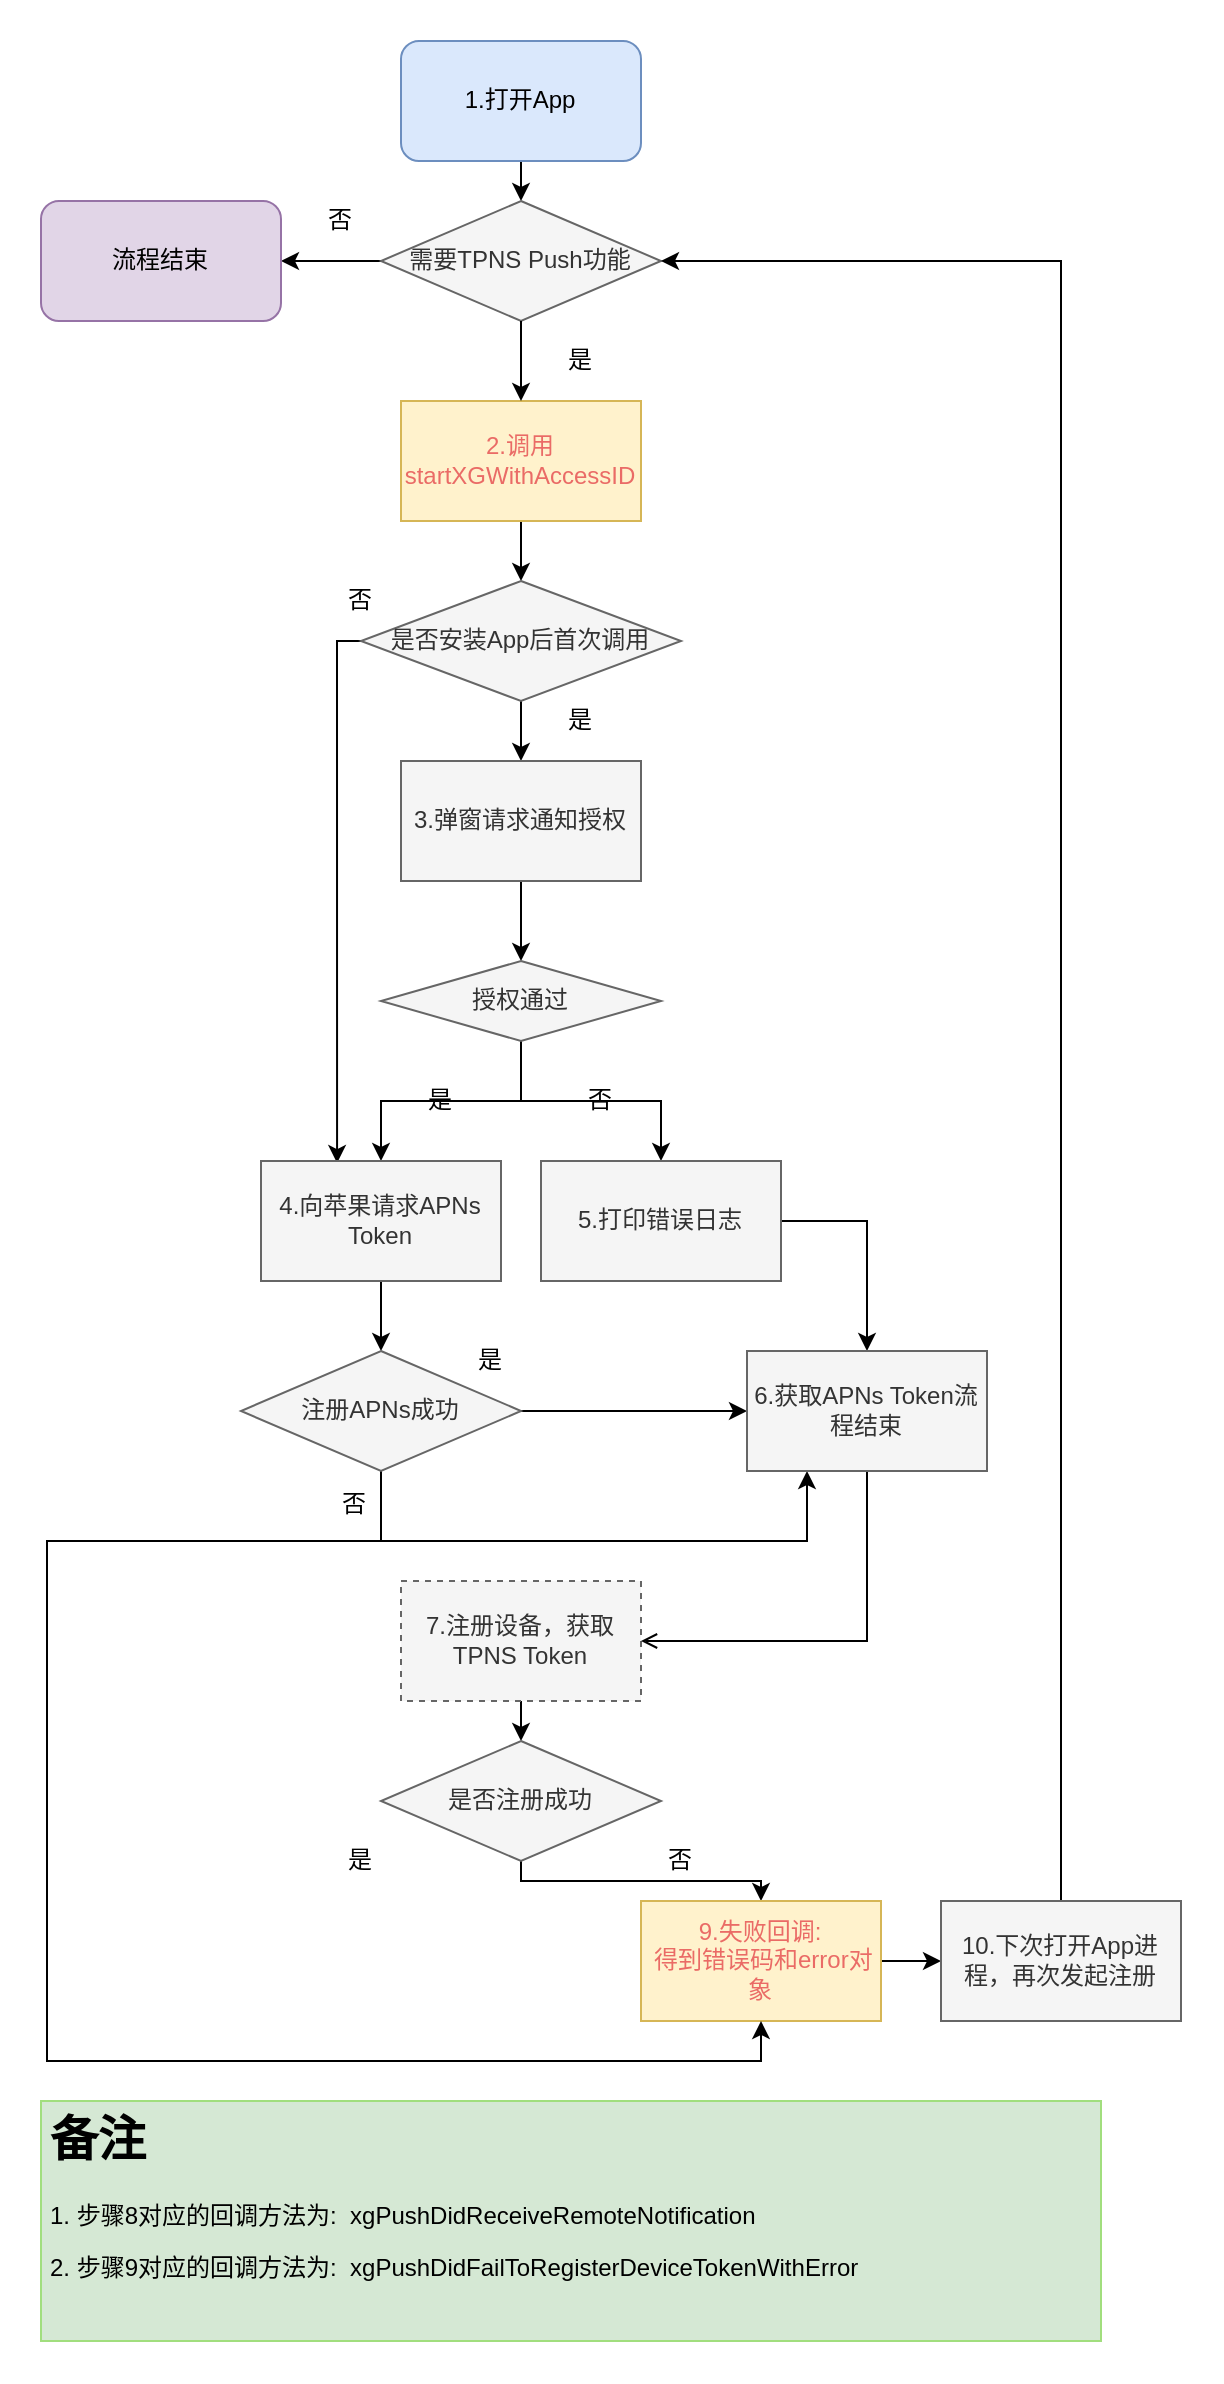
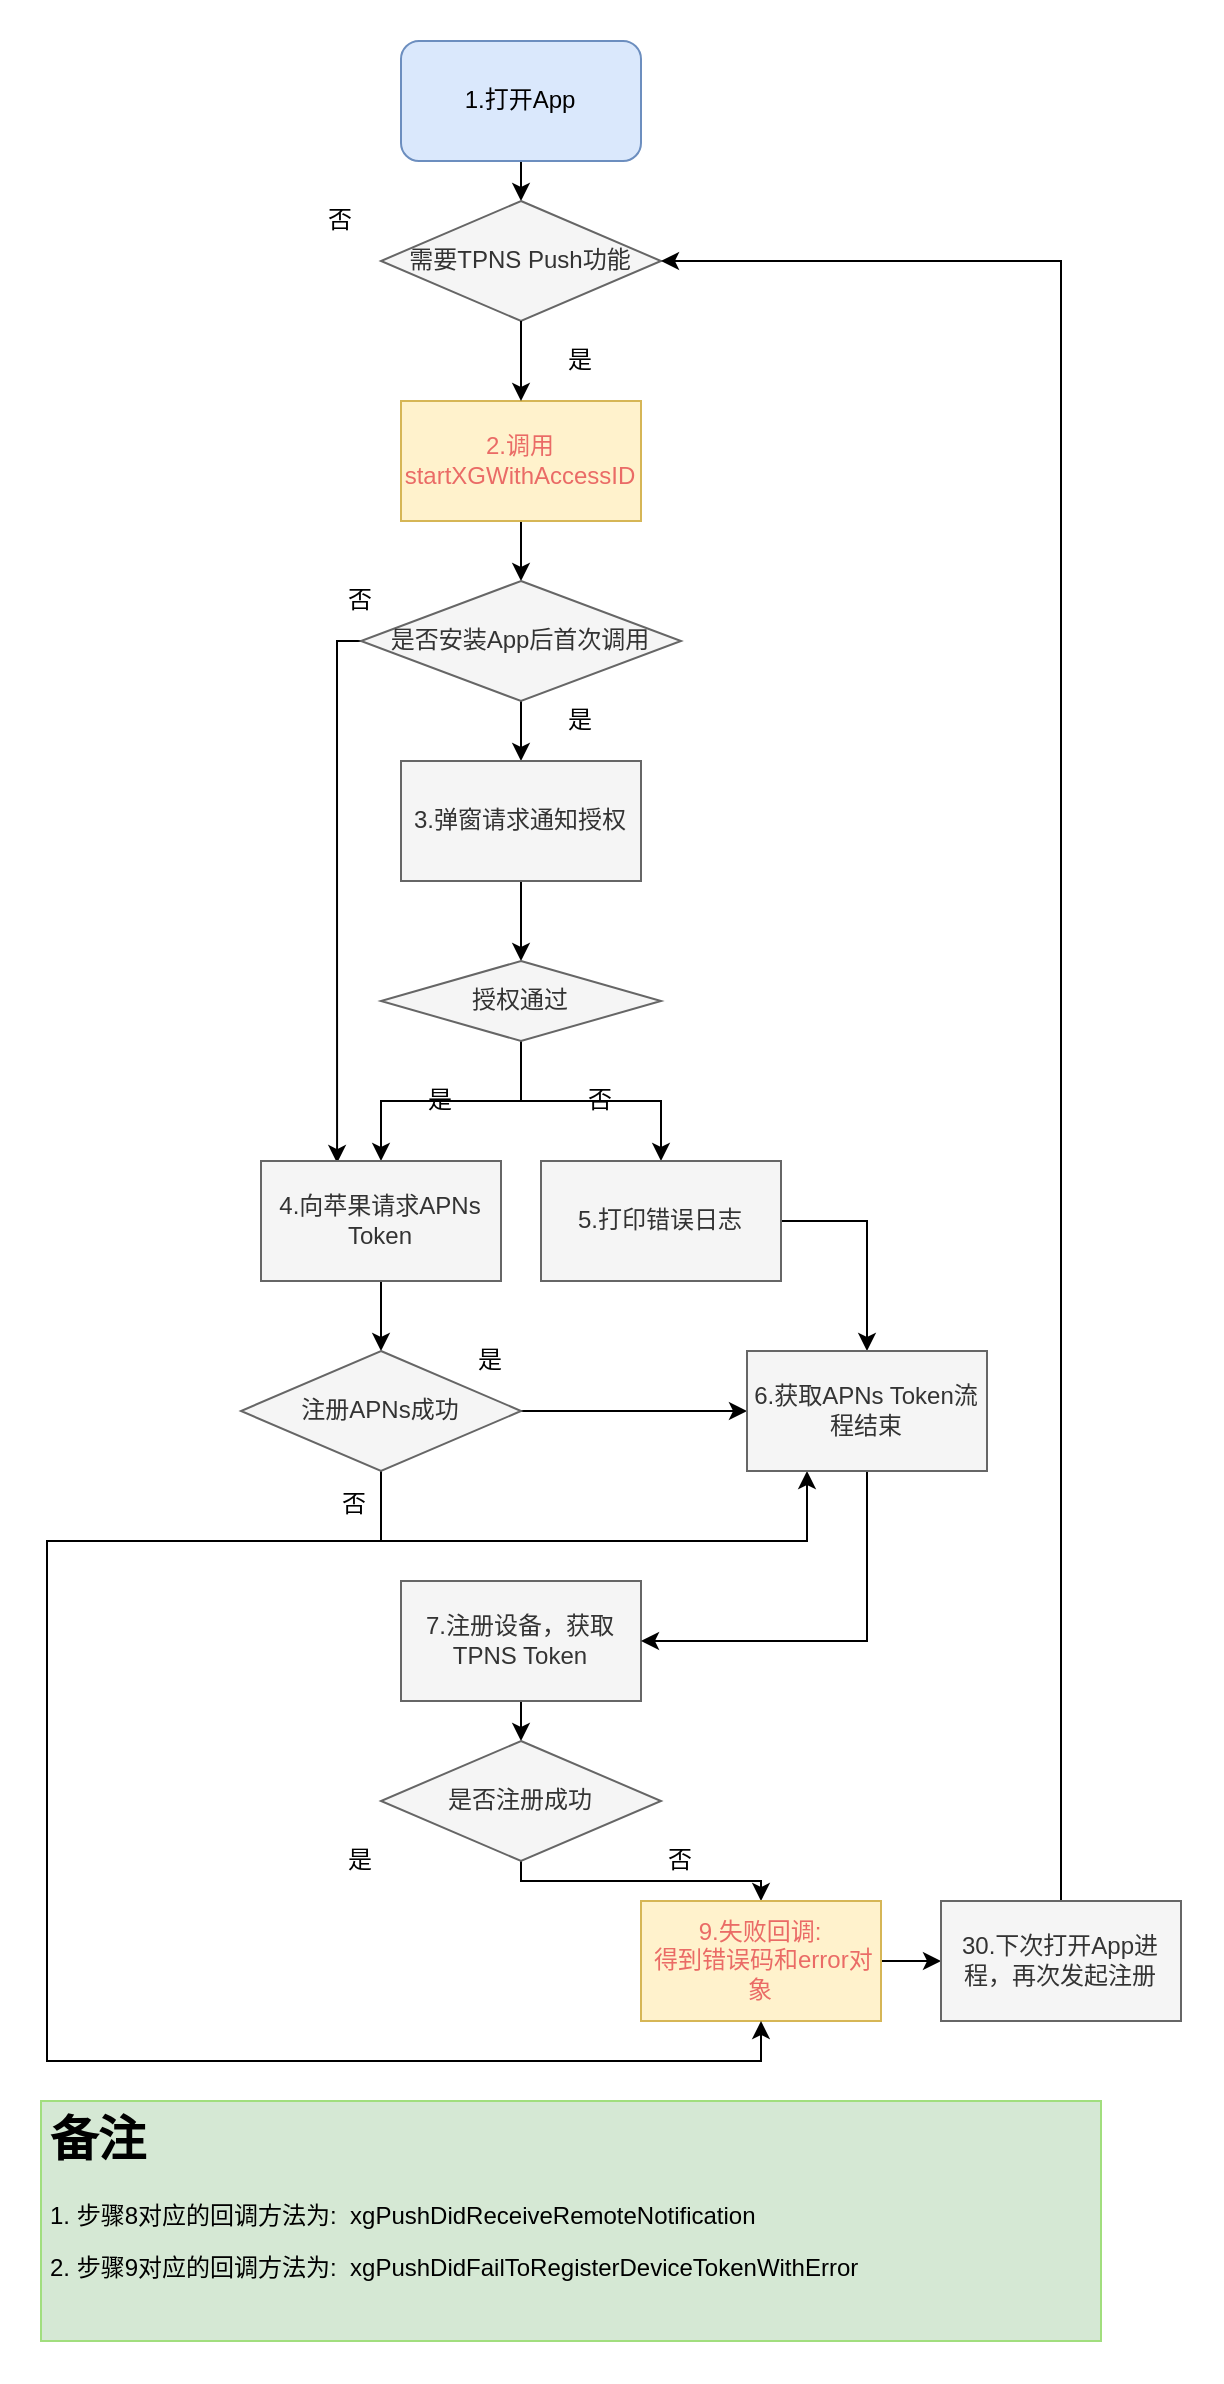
(161, 261) -> none
(338, 261) -> none
(521, 1641) -> (521, 1641)
(652, 1641) -> (656, 1641)
(1061, 1961) -> (1061, 1961)
